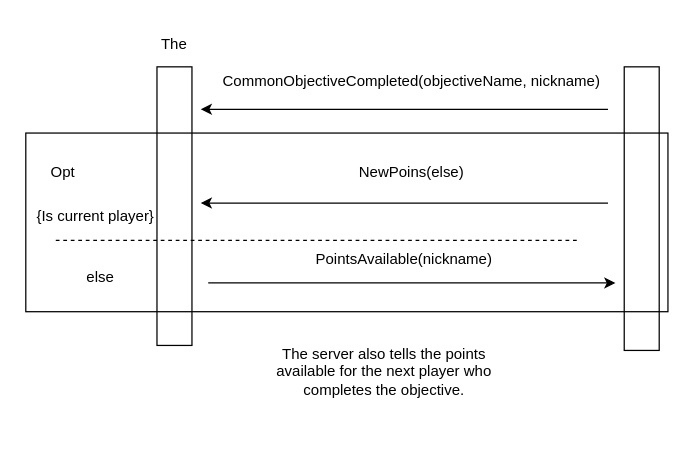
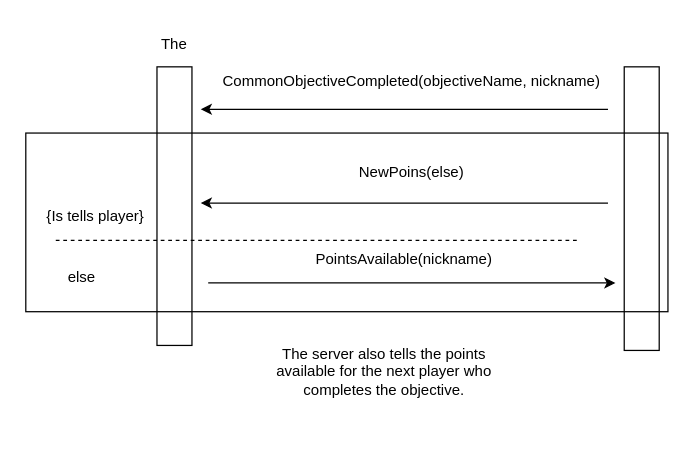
(63, 173) -> none
(96, 217) -> (96, 217)
(101, 278) -> (82, 278)
